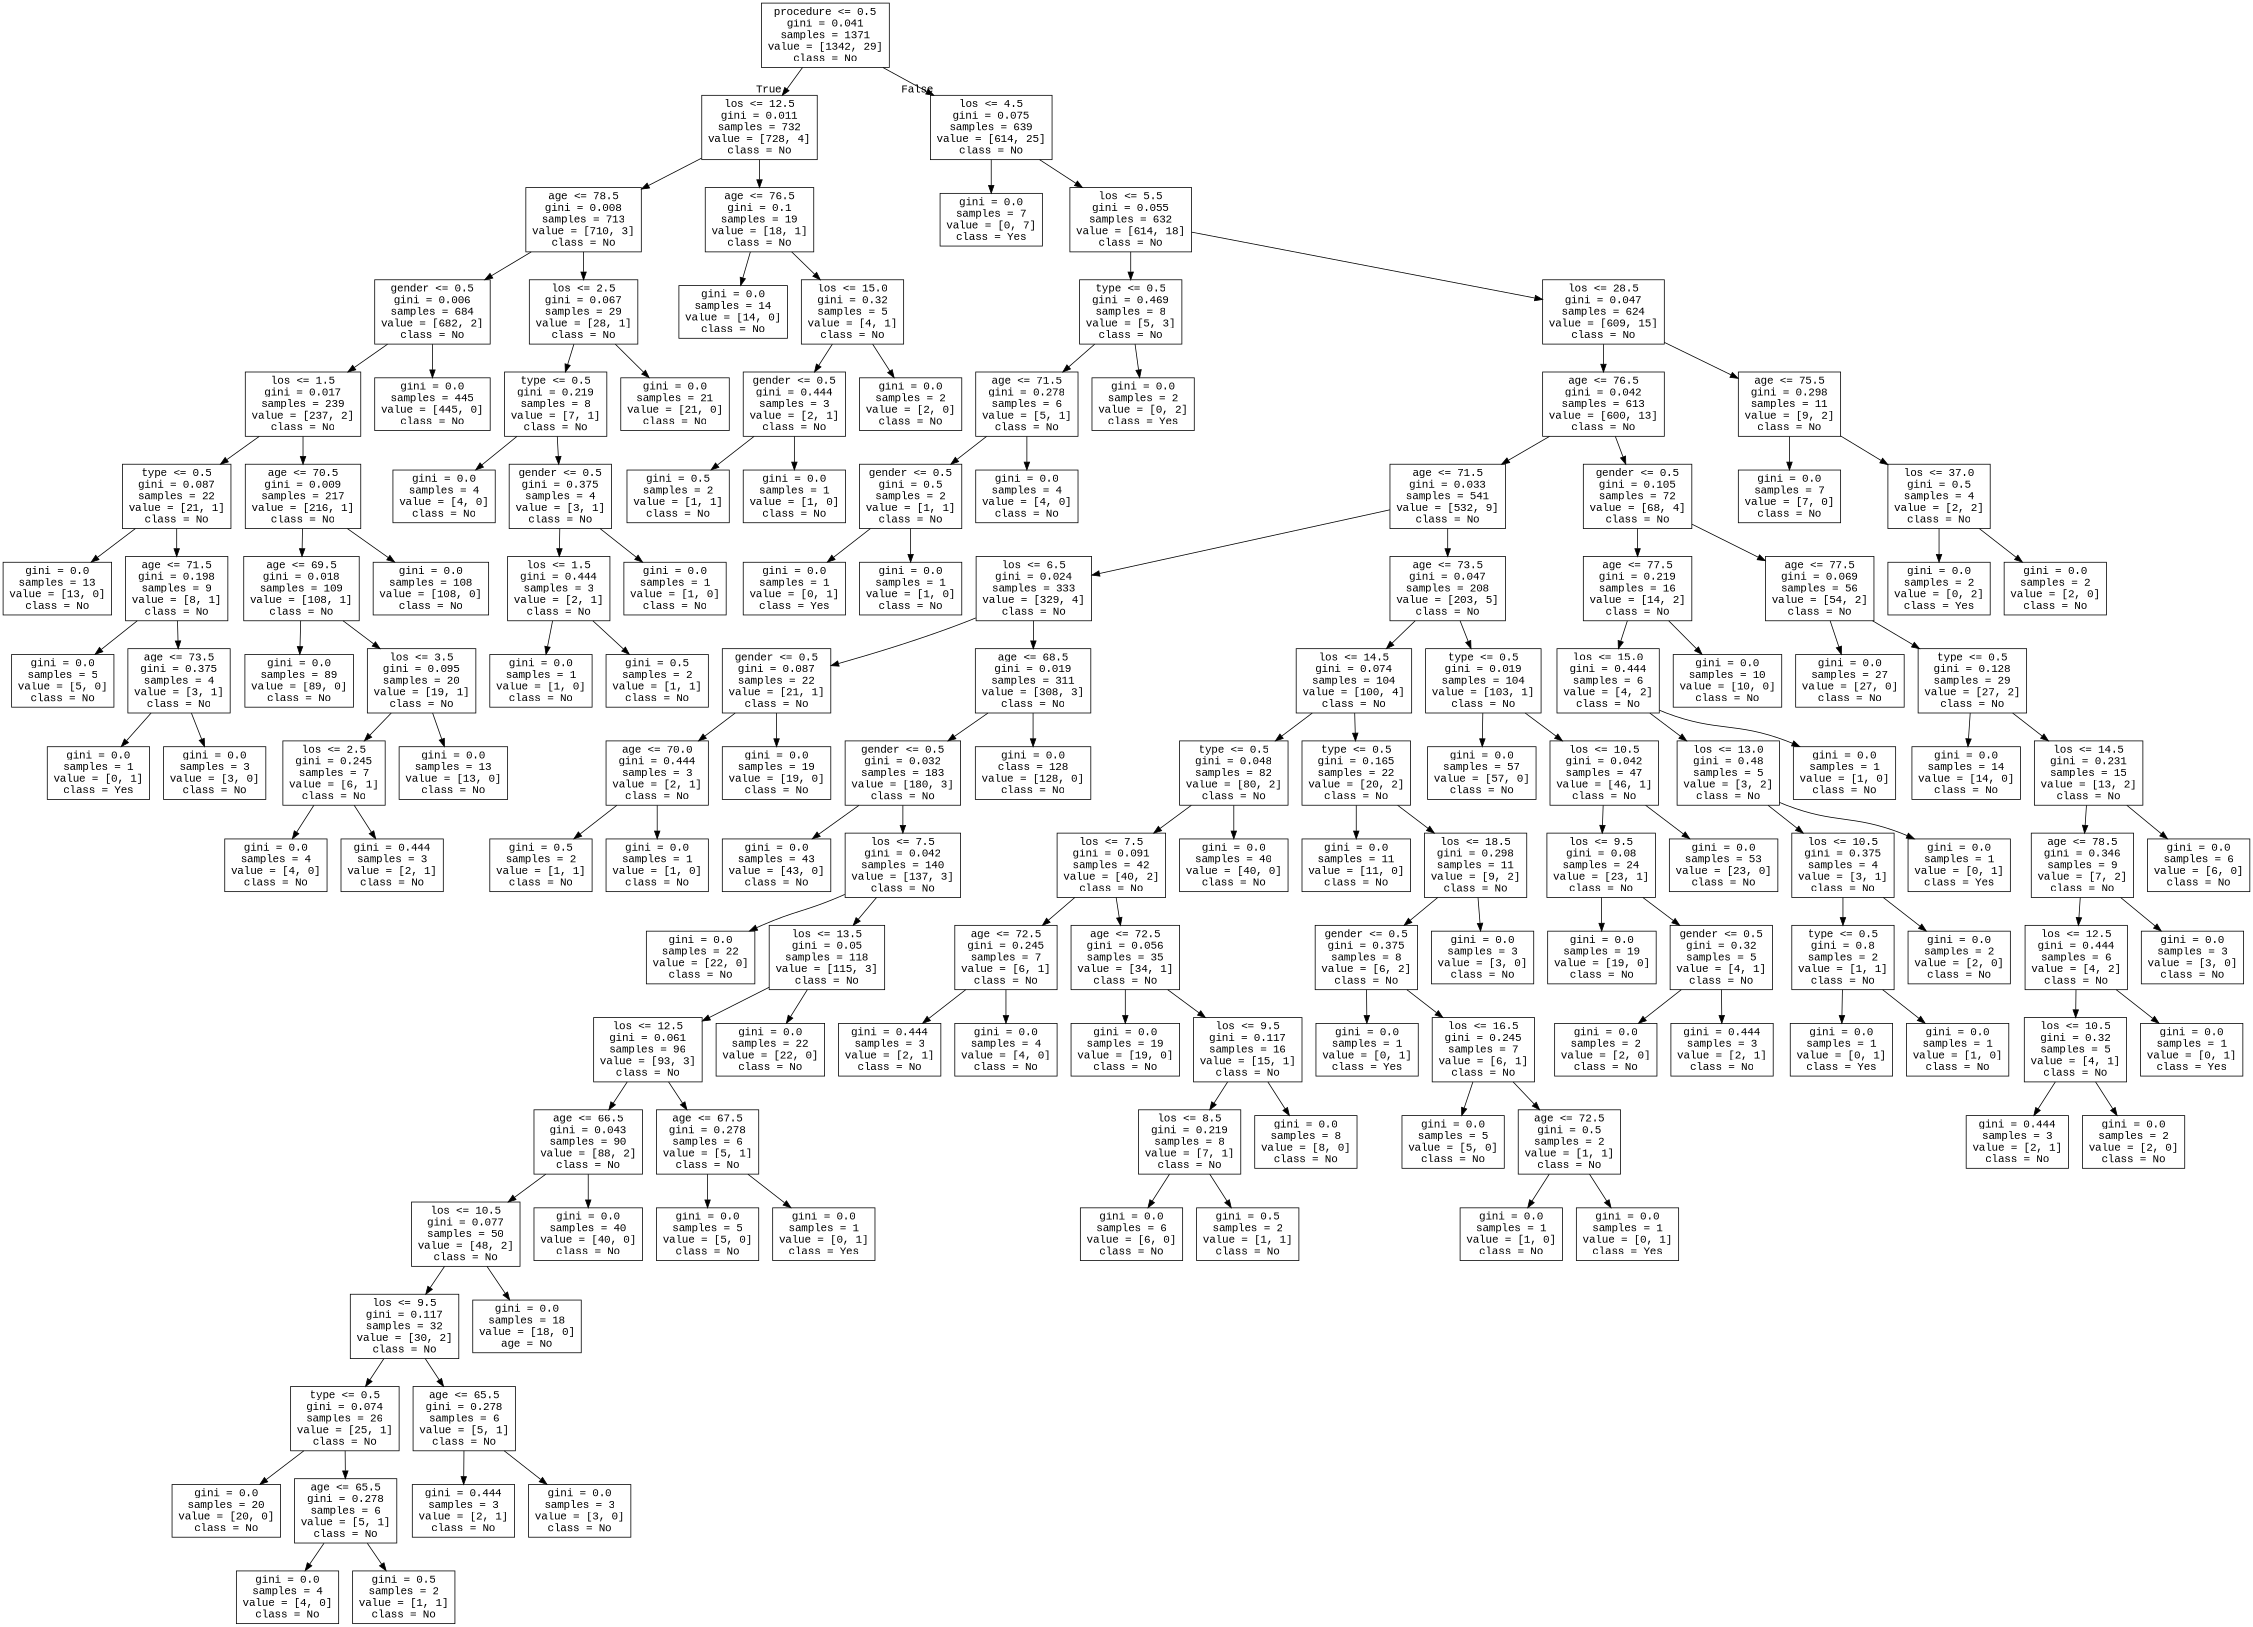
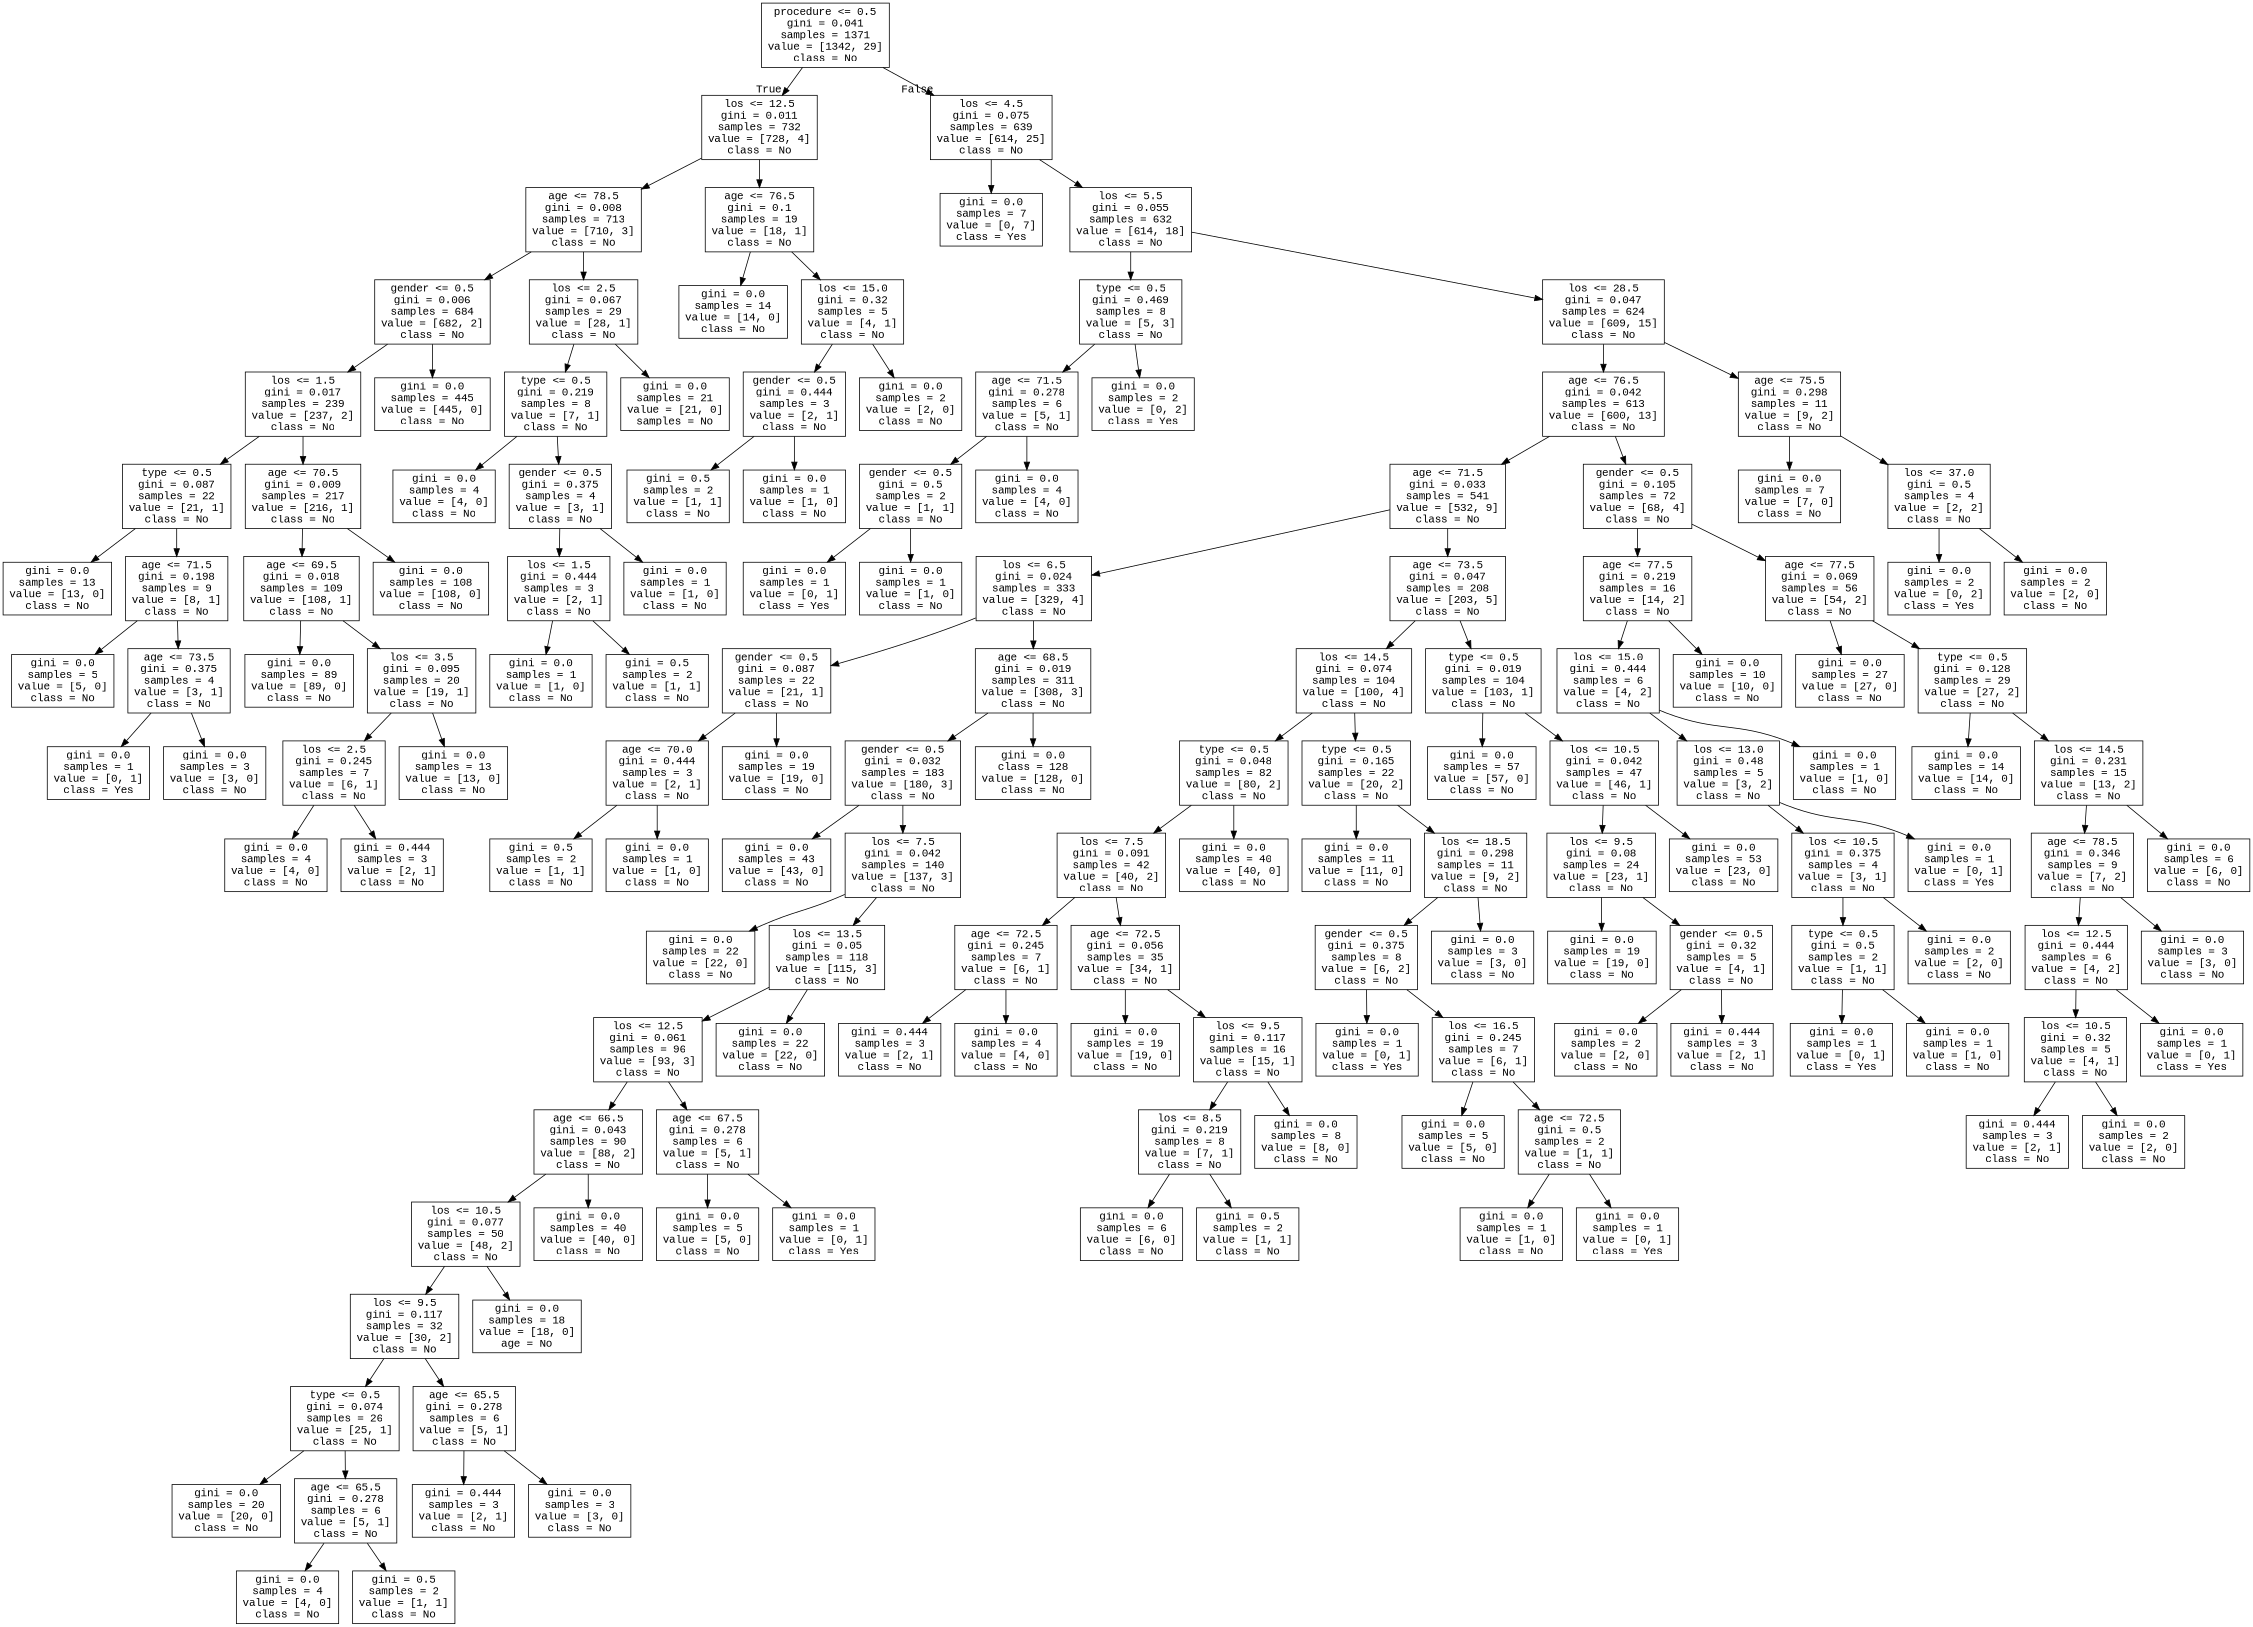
(675, 404) -> (675, 404)
(1843, 958) -> (1843, 958)
